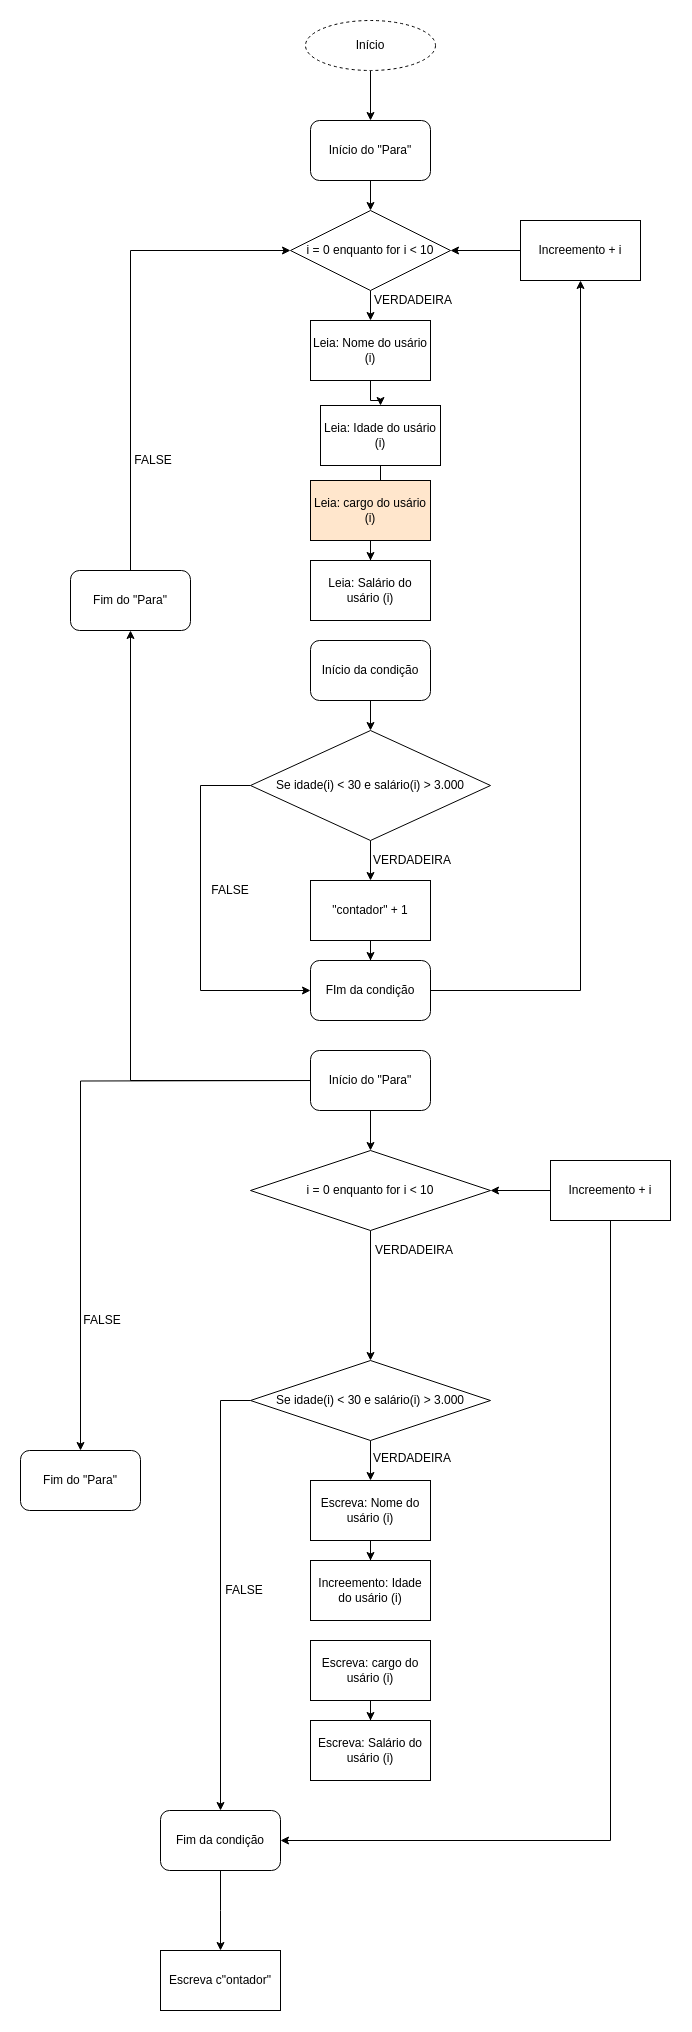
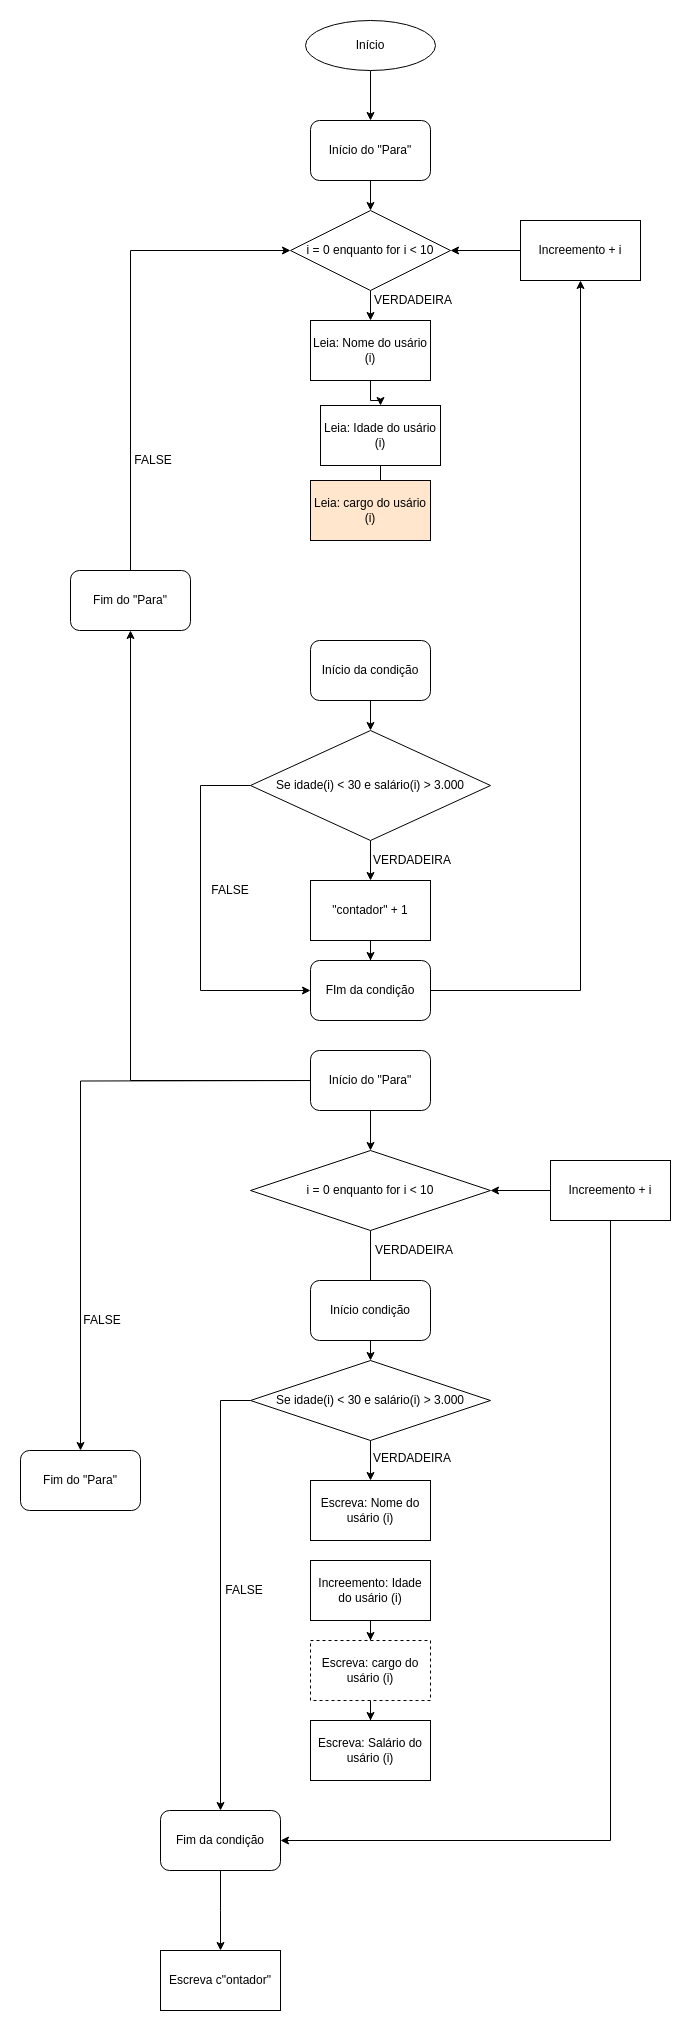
(371, 46) -> (371, 46)
(371, 555) -> none
(371, 591) -> none
none -> (371, 1311)
(371, 1555) -> none
none -> (371, 1635)
(371, 1671) -> (371, 1671)
